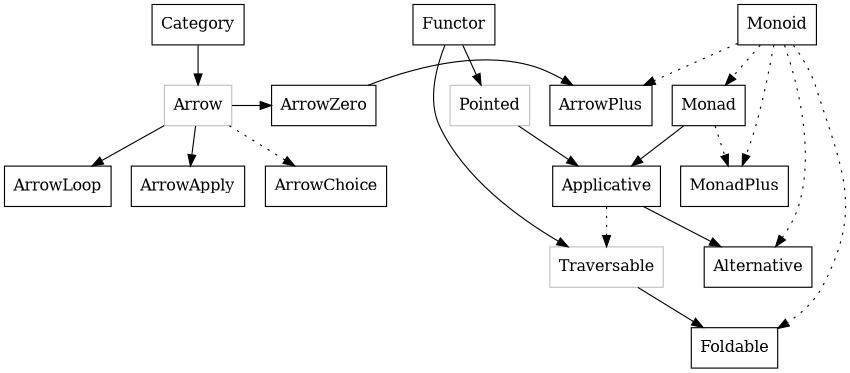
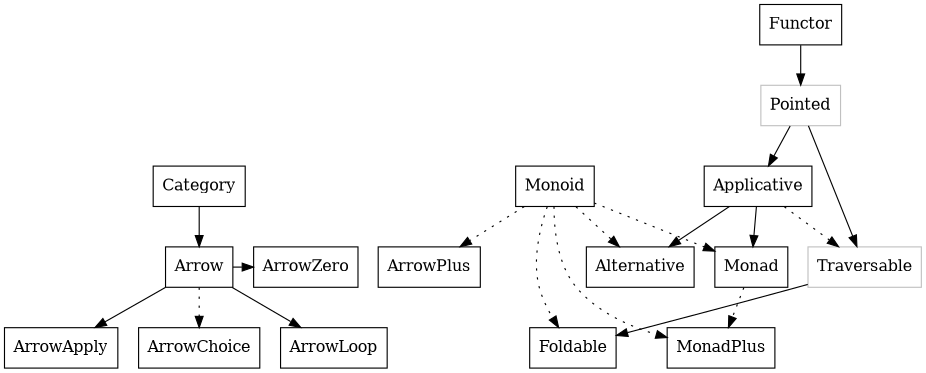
(461, 61) -> none
(198, 105) -> (199, 267)
(662, 142) -> (755, 221)
(462, 162) -> (831, 181)
